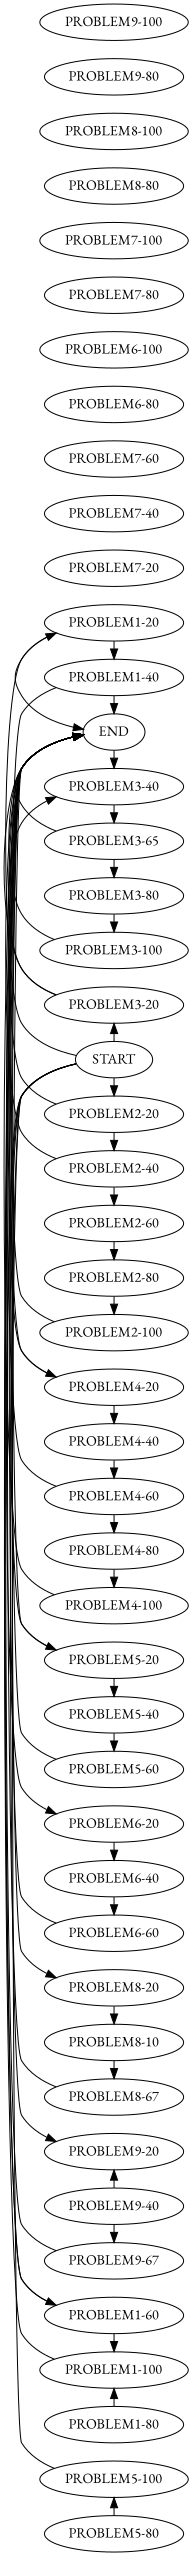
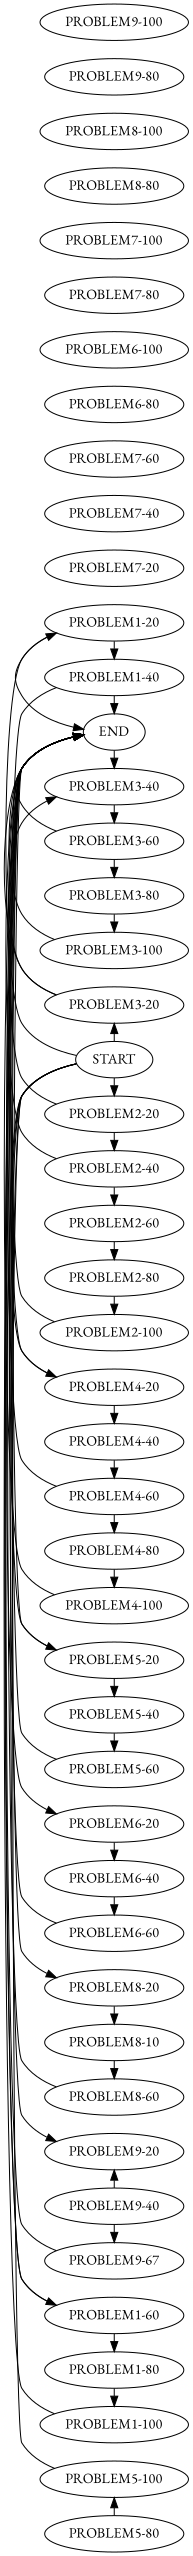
(114, 841) -> (114, 841)
(114, 2097) -> (114, 2097)
(114, 2338) -> (114, 2338)
